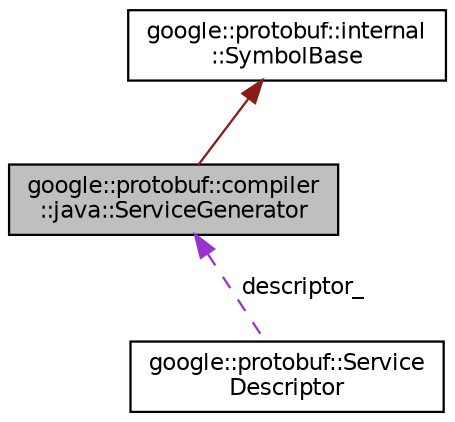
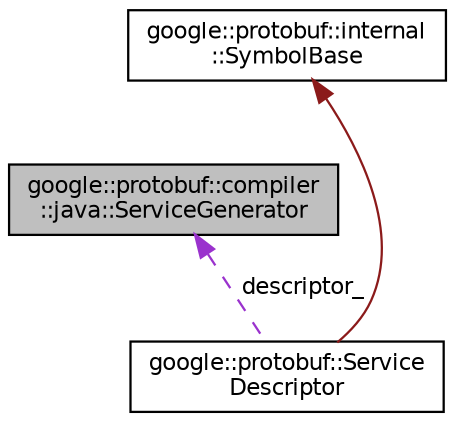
(223, 132) -> (380, 221)
